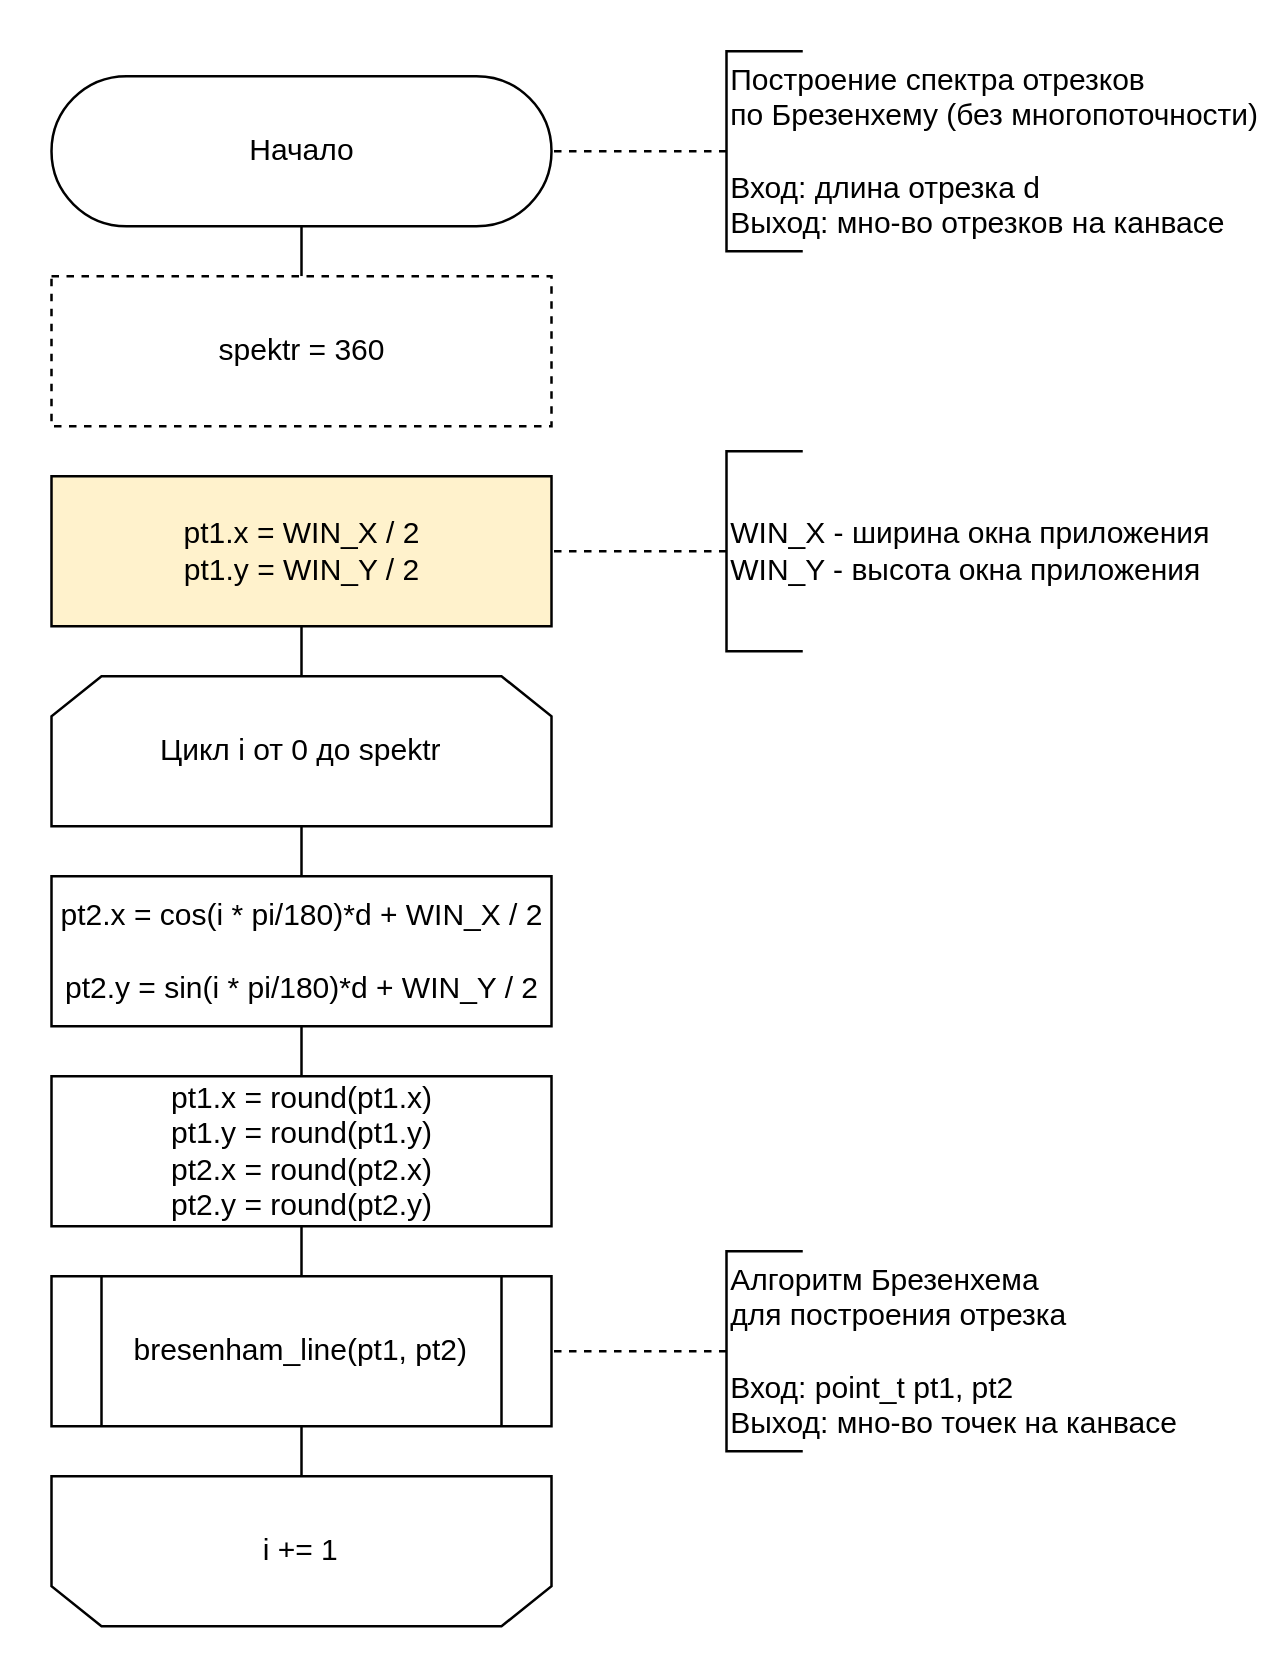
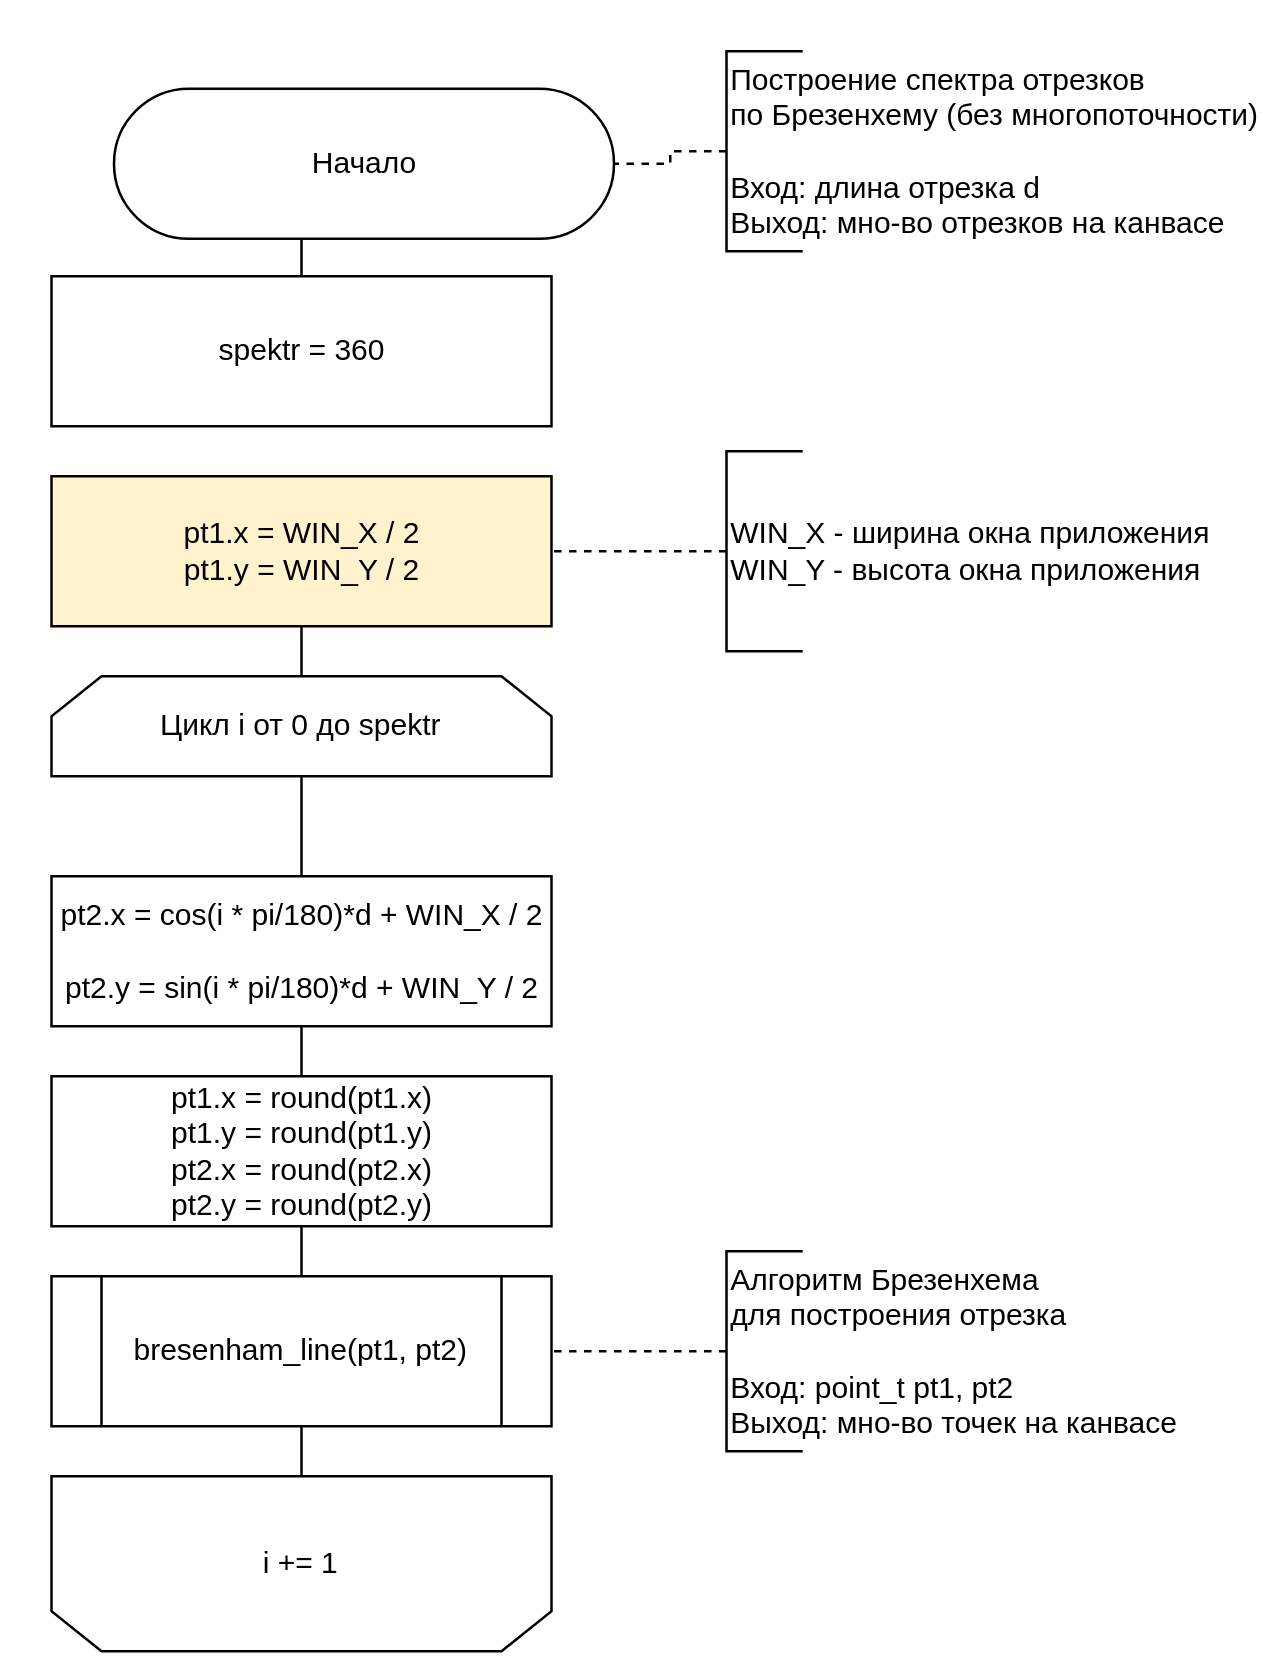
(301, 151) -> (364, 164)
(301, 351) -> (301, 351)
(301, 751) -> (301, 726)
(301, 1551) -> (301, 1564)
